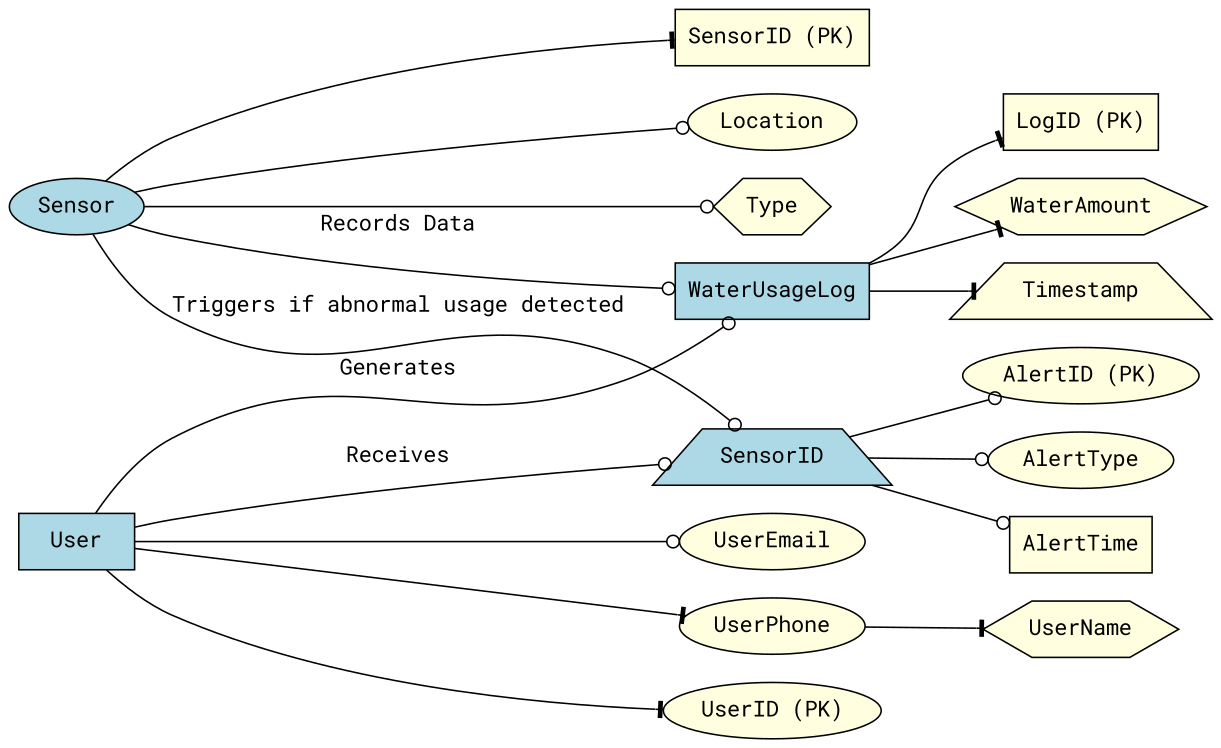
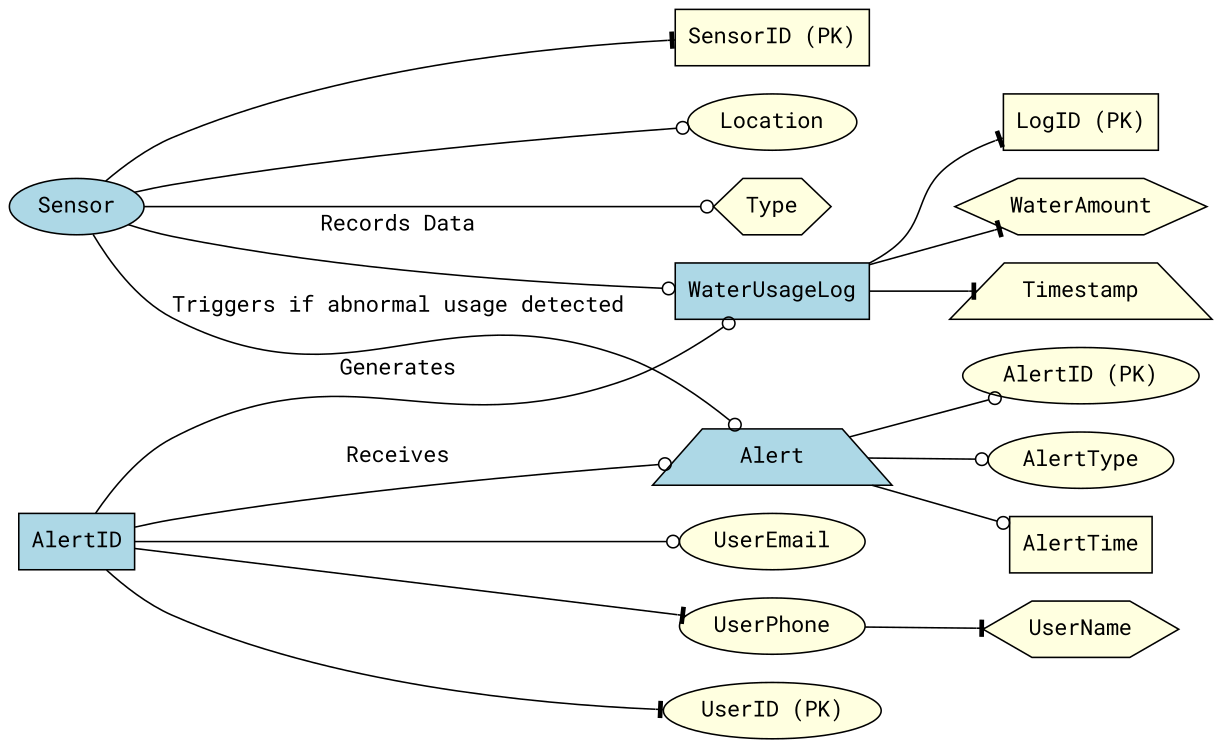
(772, 457) -> (772, 457)
(77, 542) -> (77, 542)
